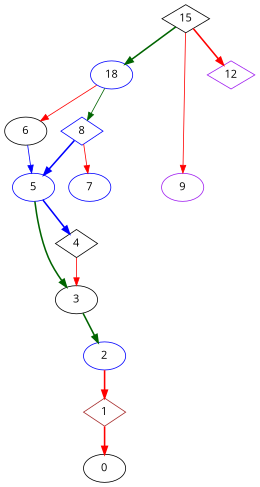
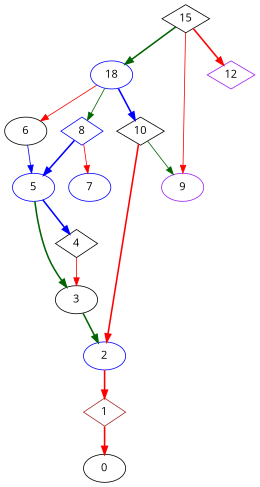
none -> (140, 131)
